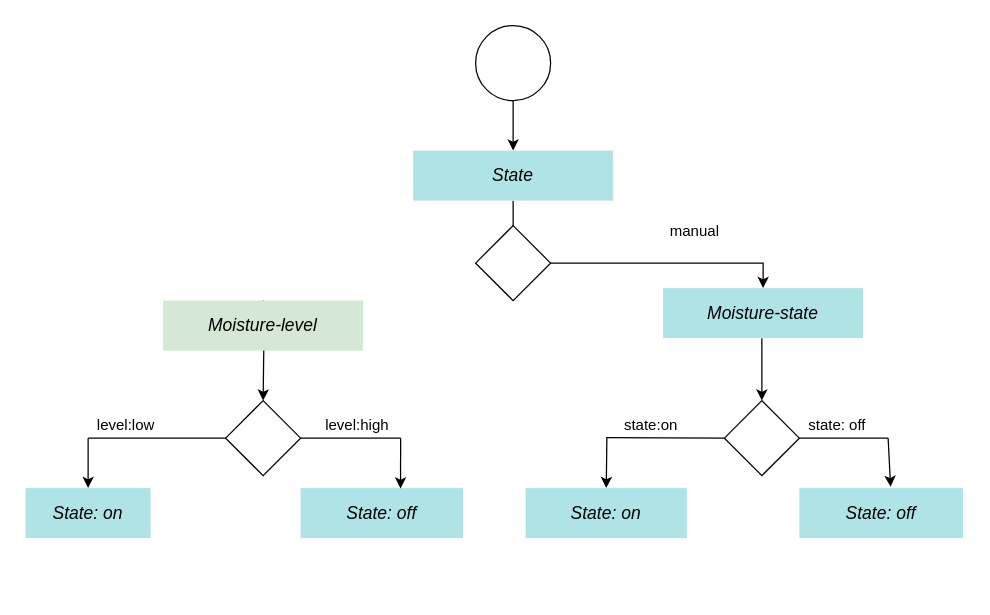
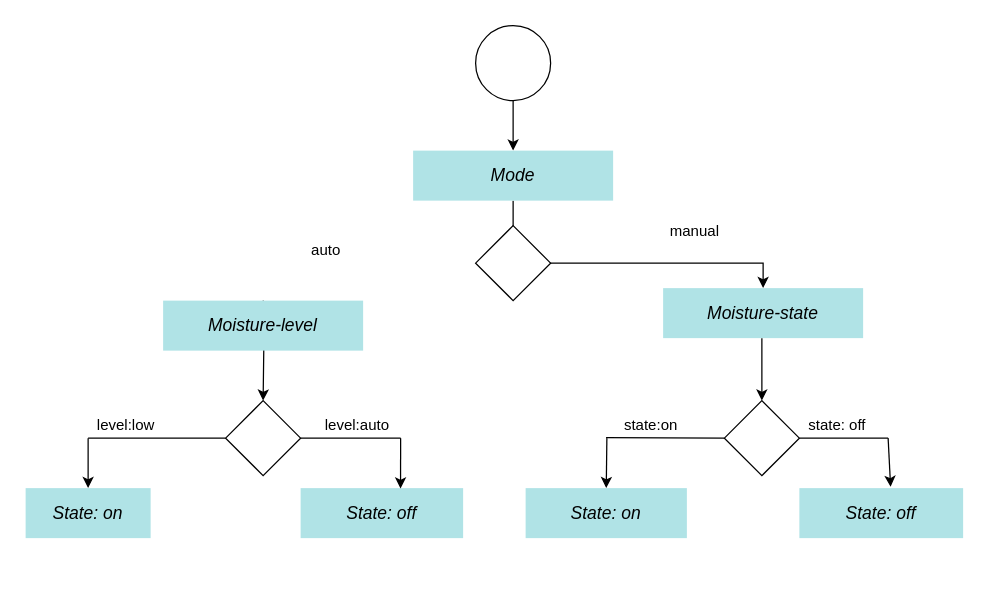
(513, 176) -> (513, 176)
none -> (326, 251)
(263, 326) -> (263, 326)
(358, 426) -> (358, 426)
